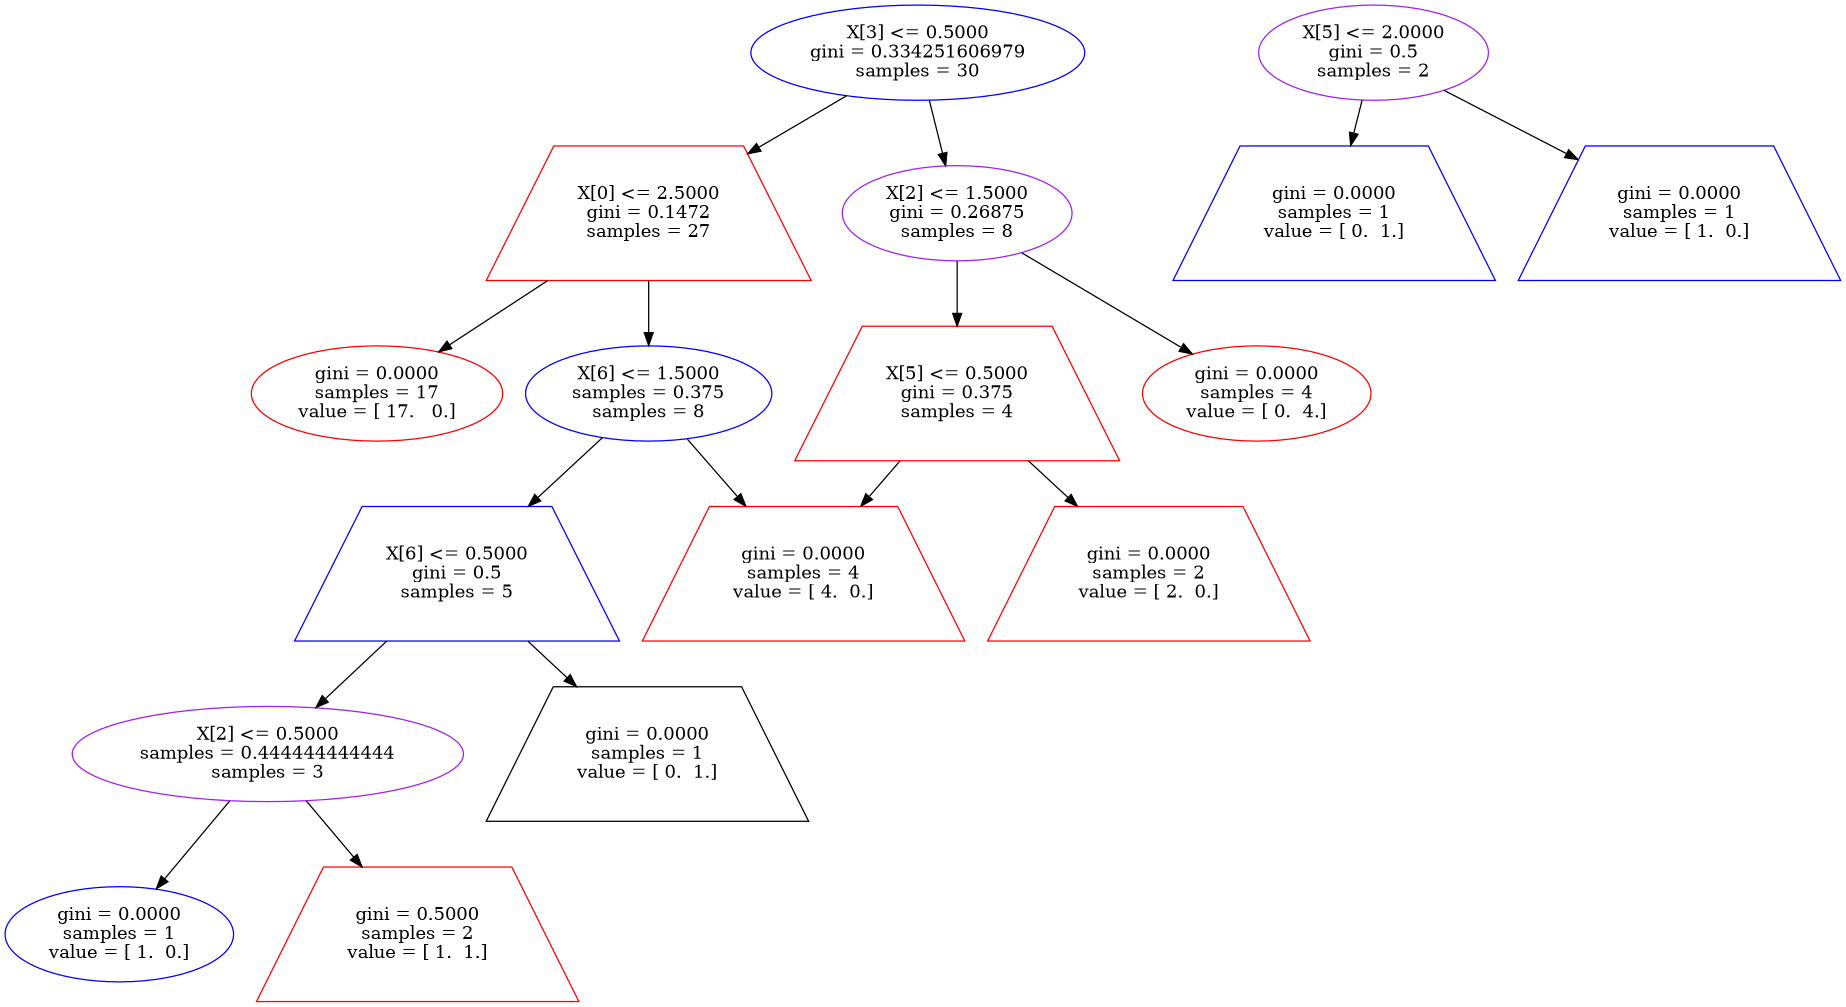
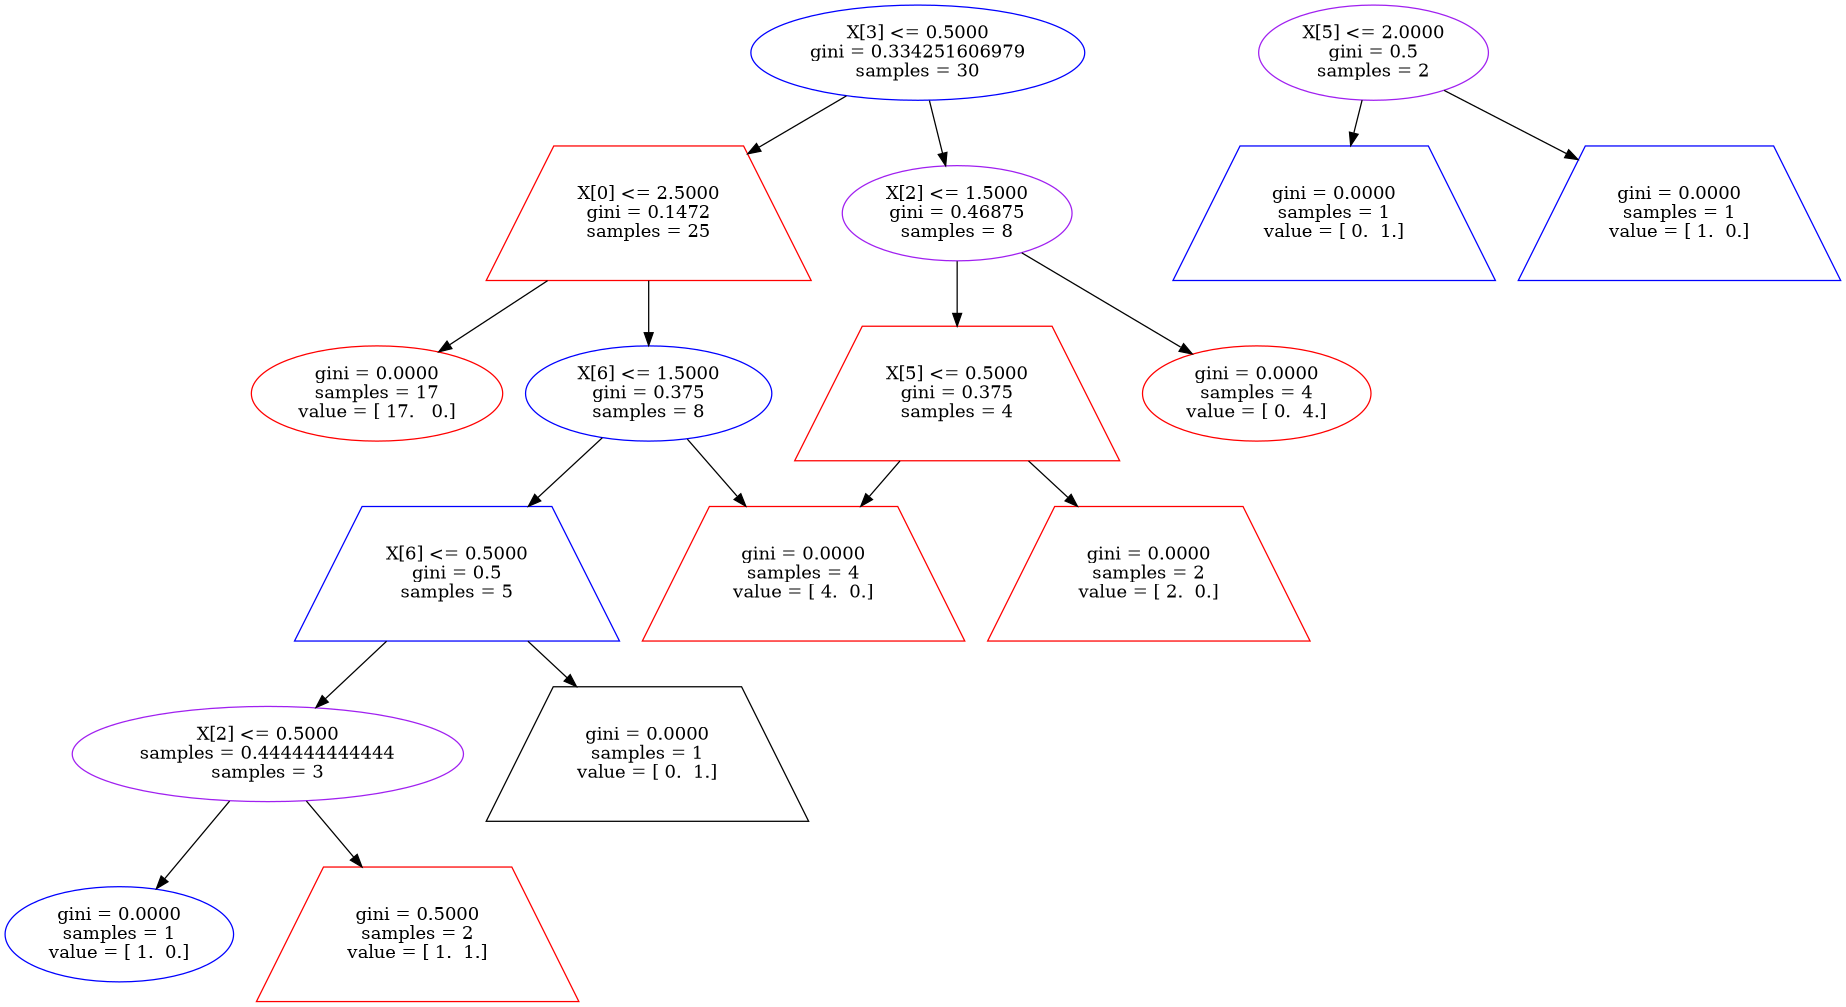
(649, 213) -> (649, 213)
(957, 213) -> (957, 213)
(649, 394) -> (649, 394)
